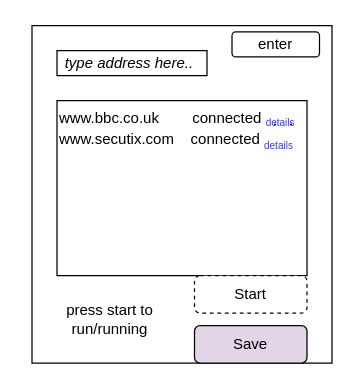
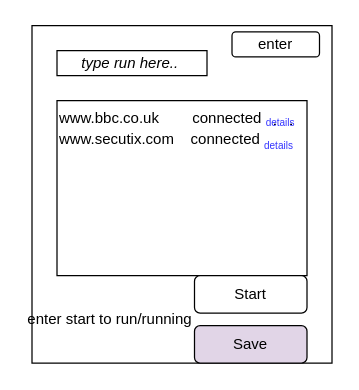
(132, 63) -> (132, 63)
(251, 294) -> (251, 294)
(110, 319) -> (110, 319)
